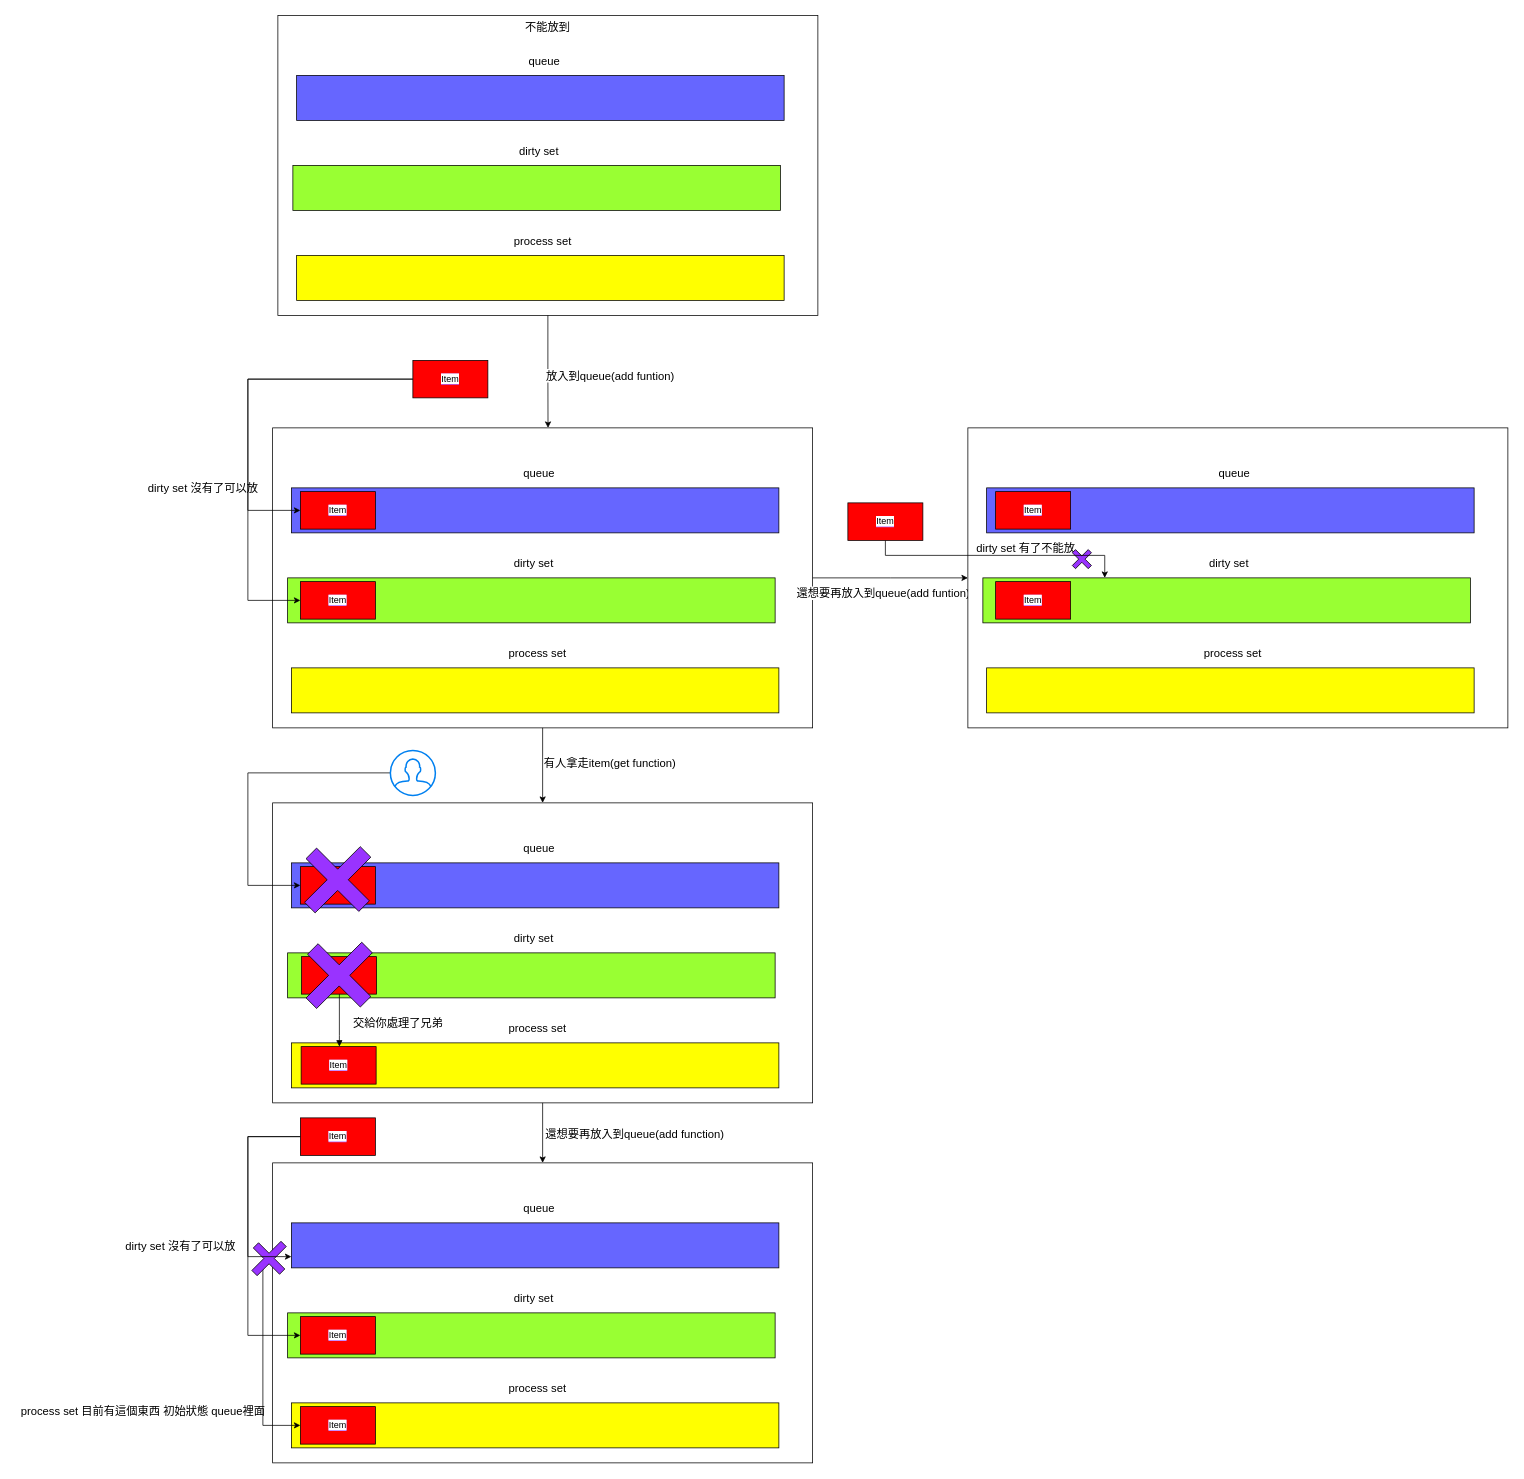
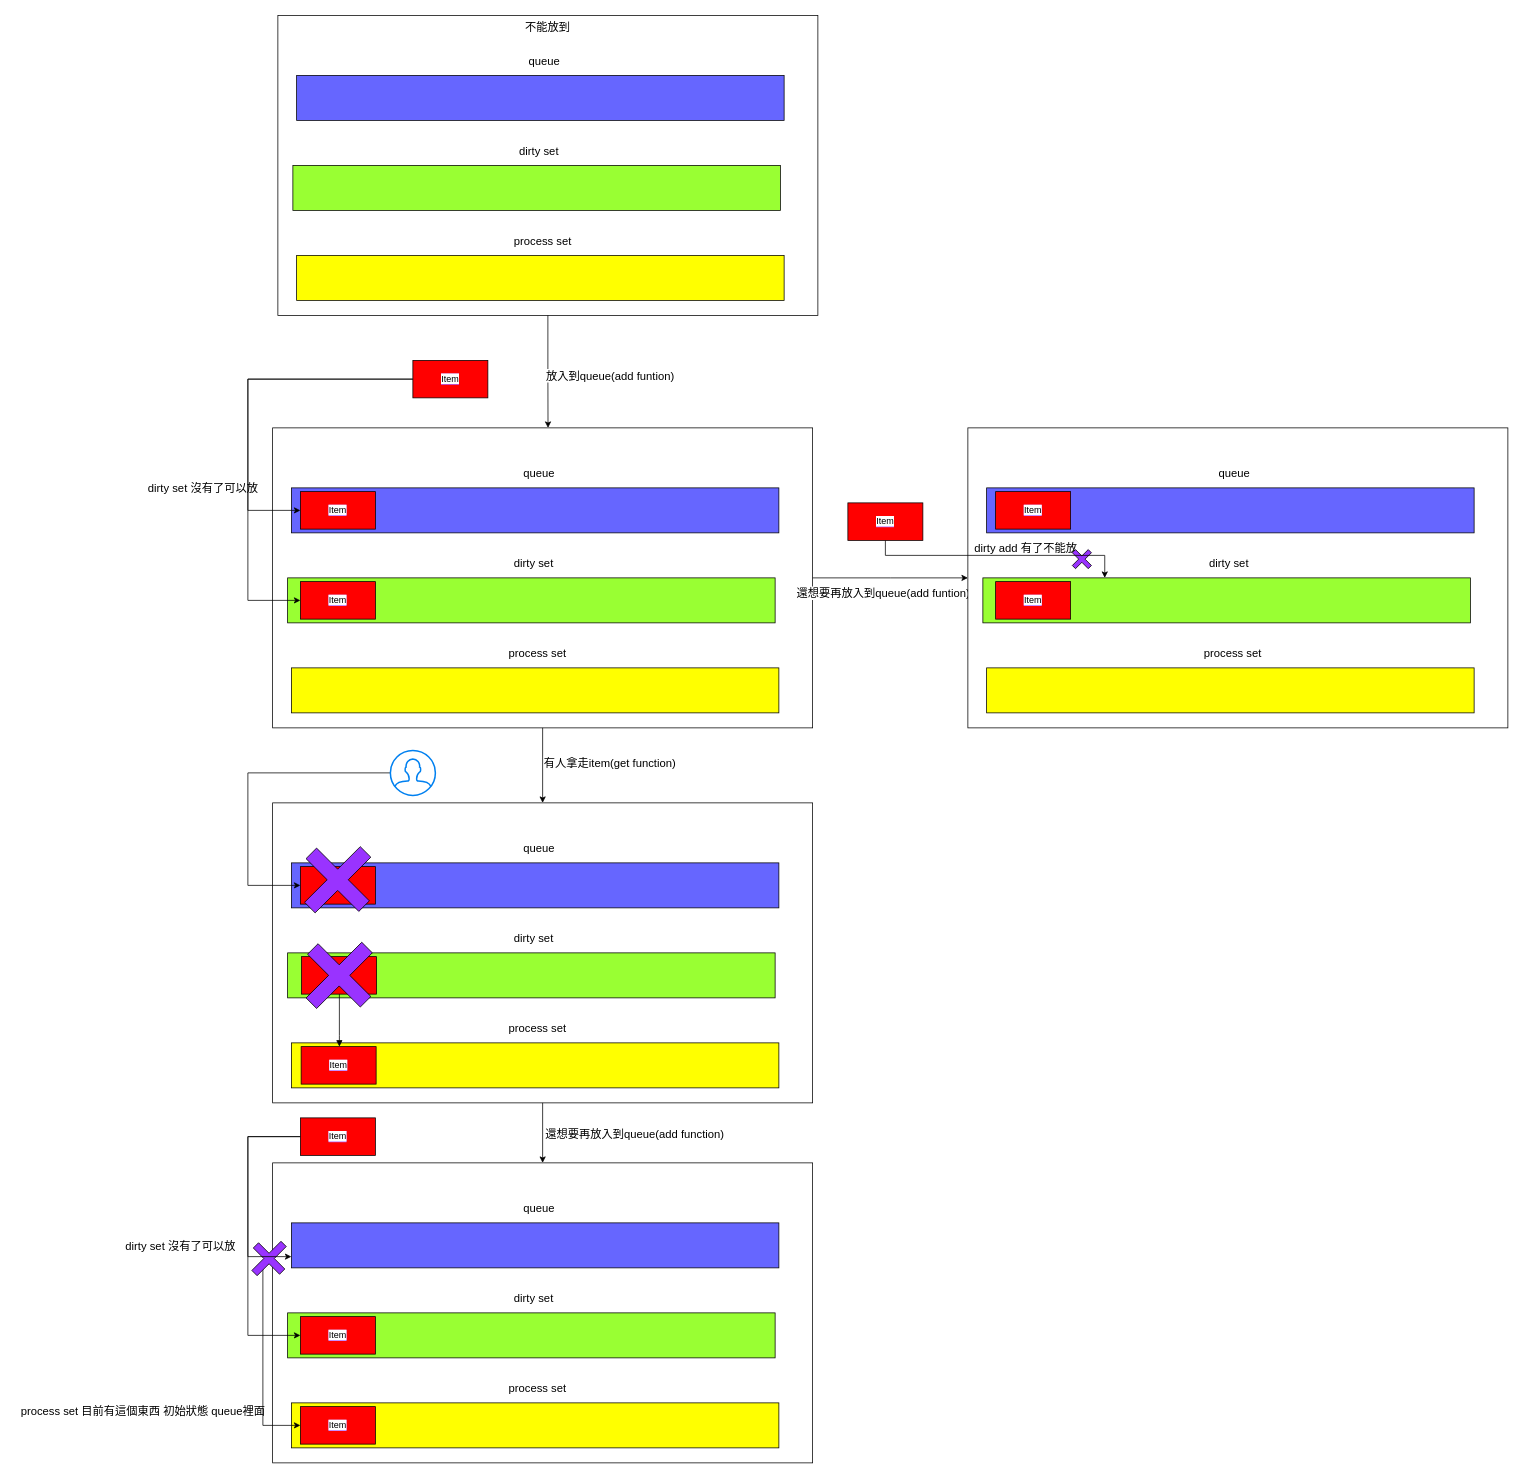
(1026, 548) -> (1026, 548)
(398, 1022) -> none
